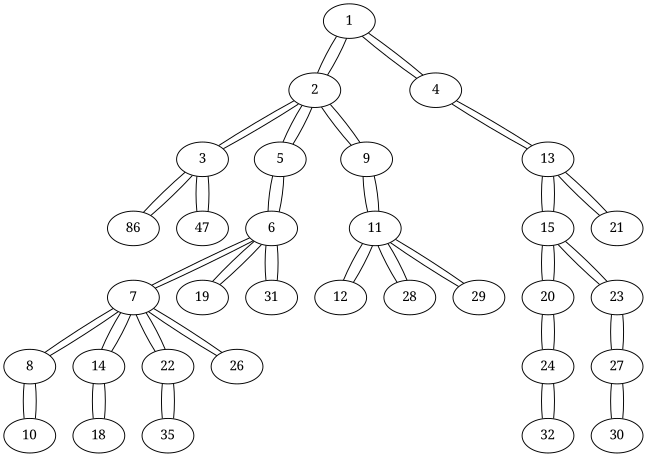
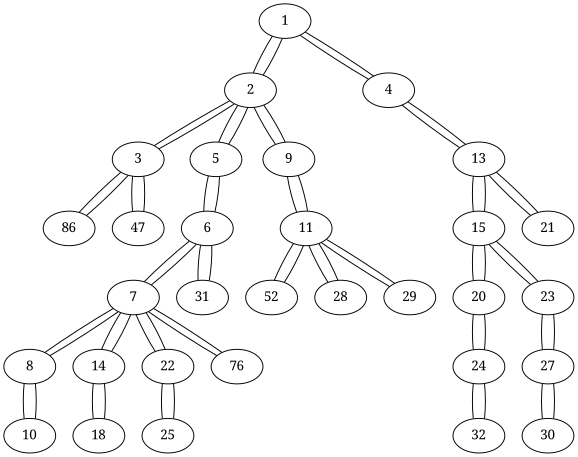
(203, 298) -> none
(341, 298) -> (272, 298)
(237, 367) -> (237, 367)
(168, 436) -> (168, 436)
